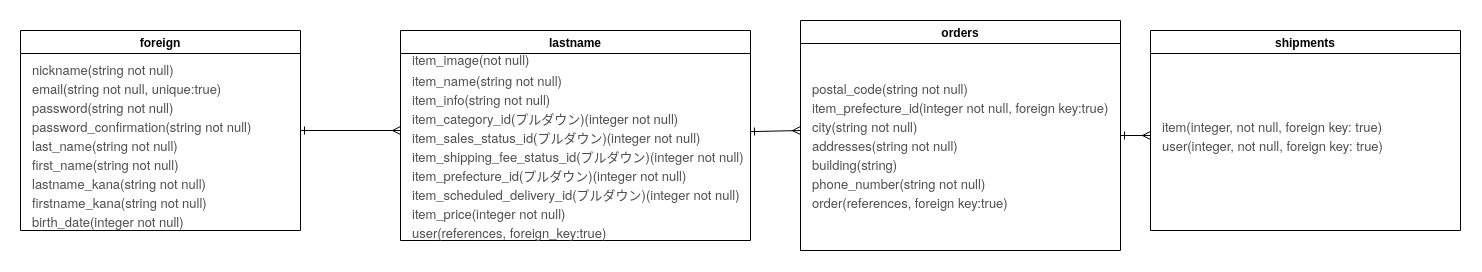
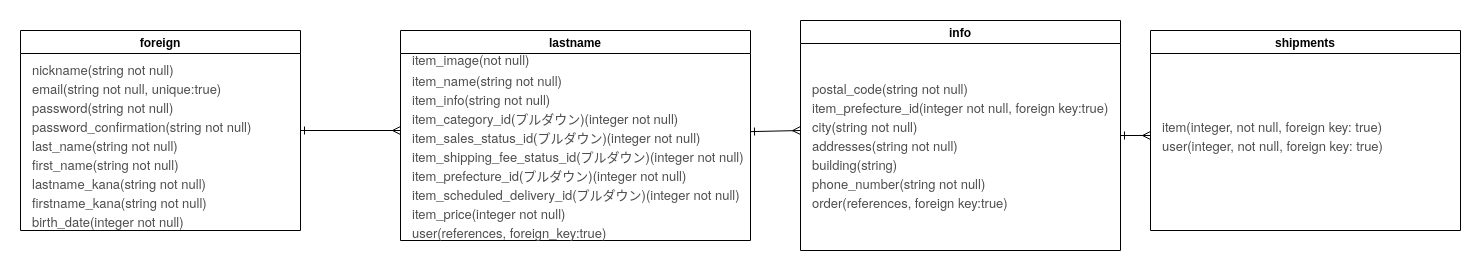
(960, 33) -> (960, 33)
